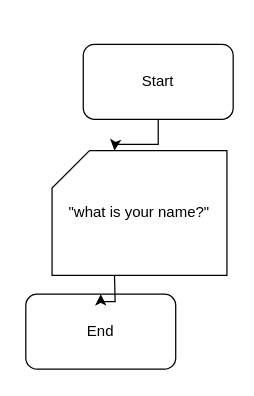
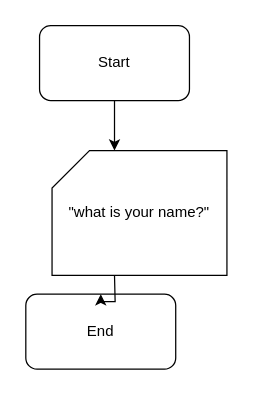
(158, 82) -> (114, 63)
